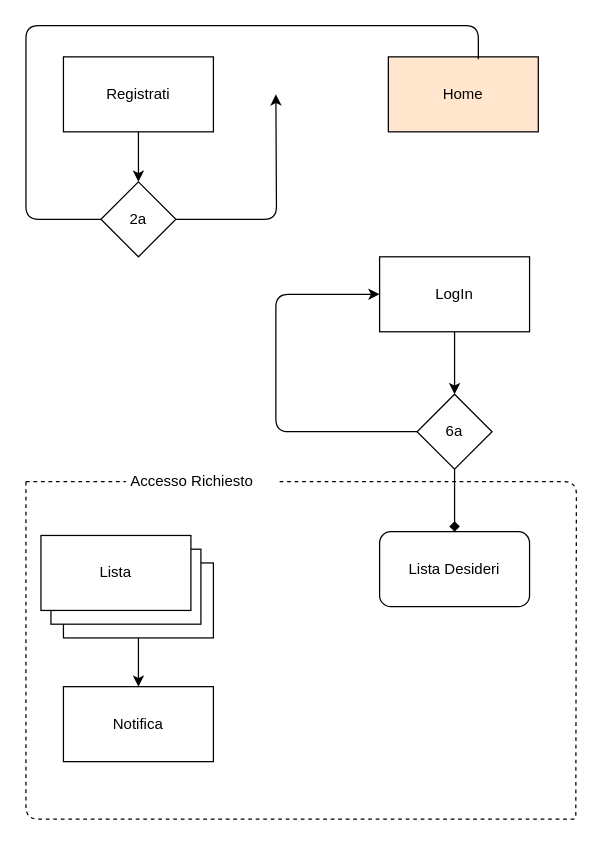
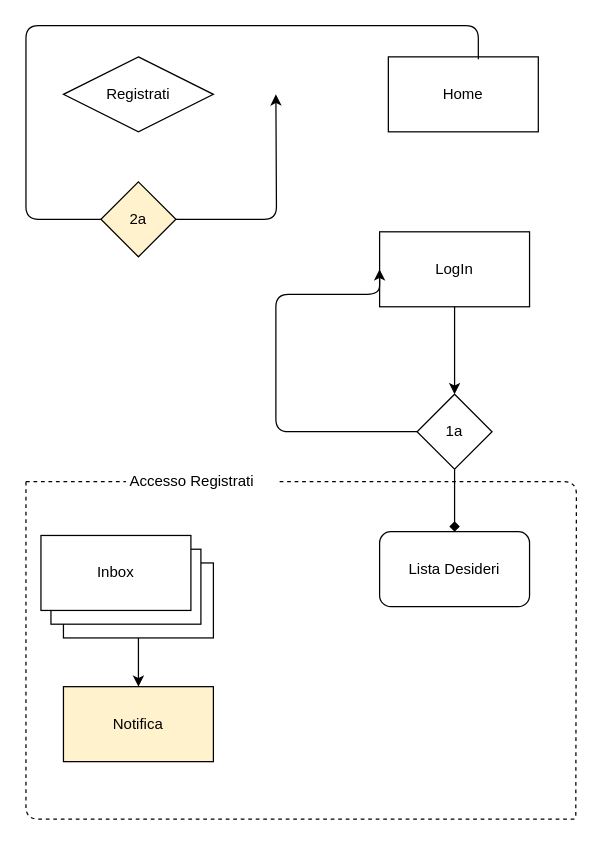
(138, 94) -> (138, 94)
(463, 94) -> (463, 94)
(138, 153) -> none
(138, 219) -> (138, 219)
(454, 294) -> (454, 269)
(454, 432) -> (454, 432)
(192, 482) -> (192, 482)
(116, 573) -> (116, 573)
(138, 724) -> (138, 724)
